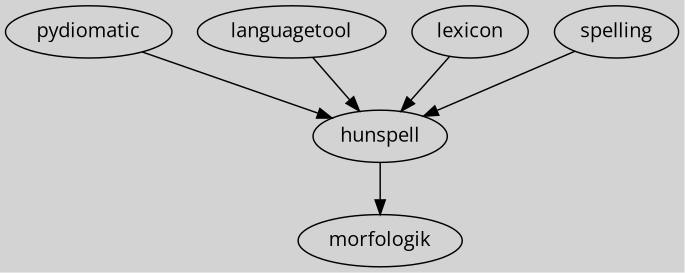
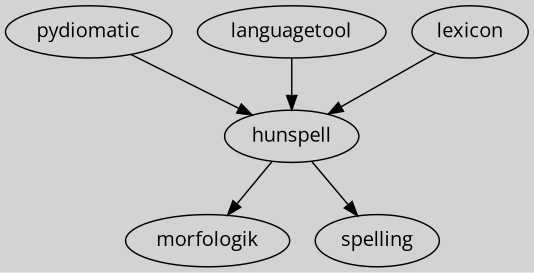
(506, 81) -> (330, 183)
